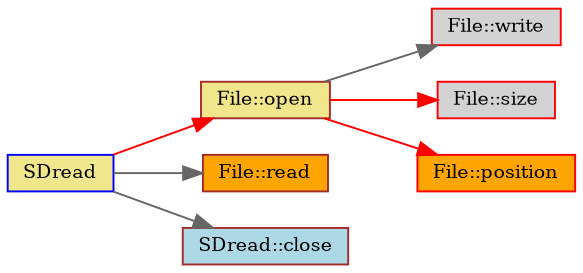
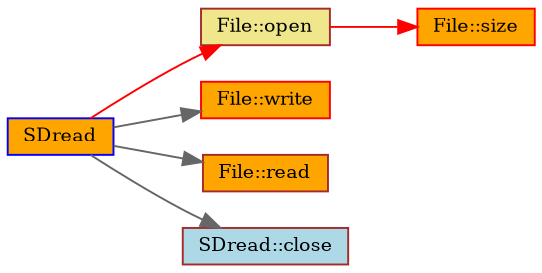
(496, 27) -> (265, 100)
(372, 66) -> (148, 121)
(496, 100) -> (476, 27)
(61, 173) -> (61, 137)
(496, 173) -> none
